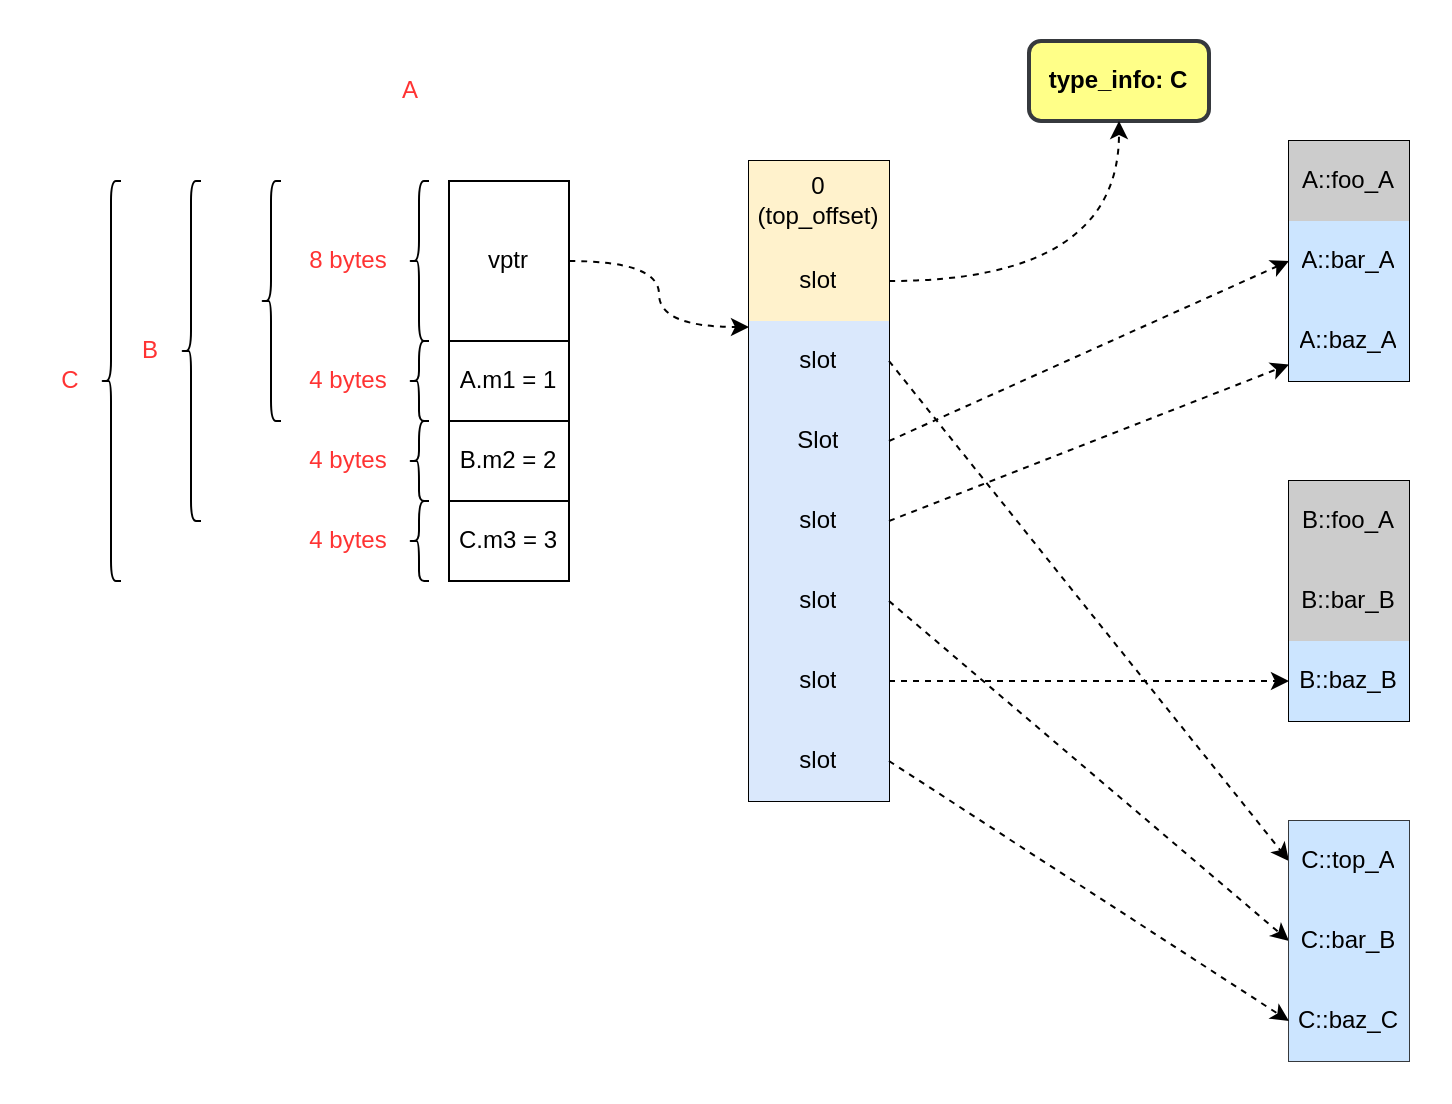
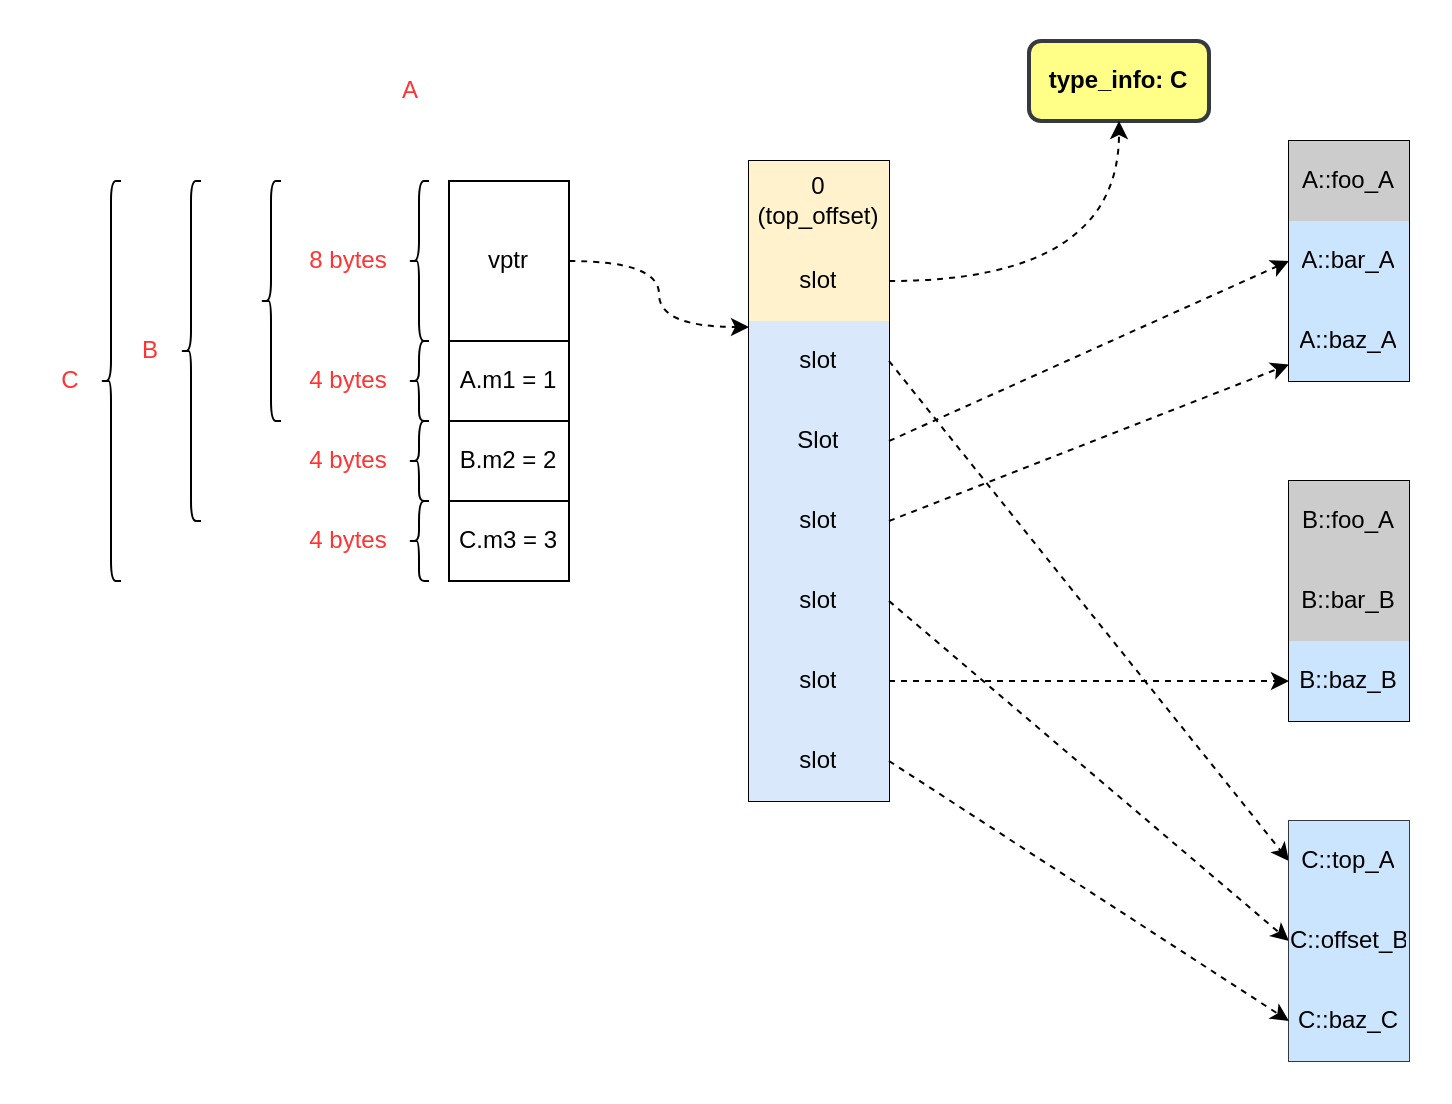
(1349, 941) -> (1349, 941)
